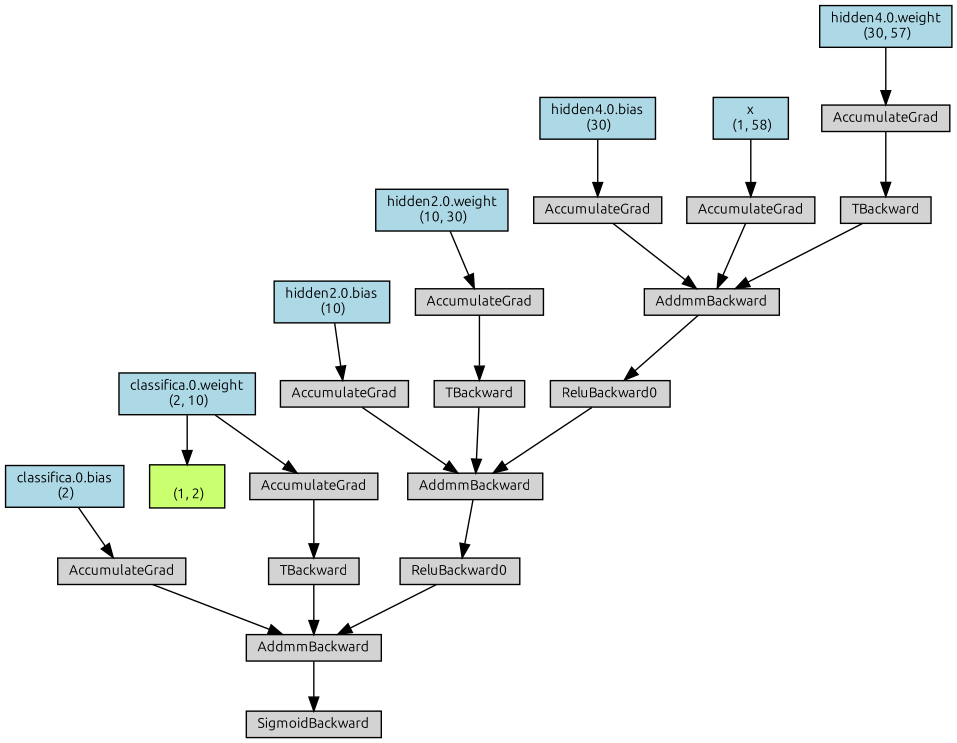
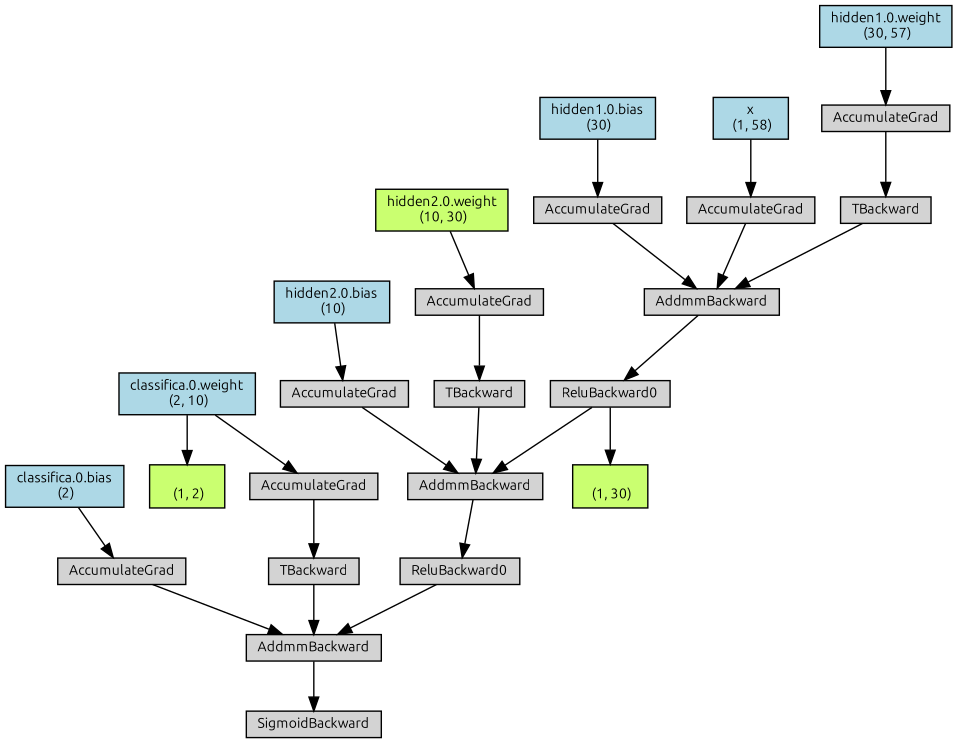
(886, 26) -> (886, 26)
(598, 118) -> (598, 118)
(442, 210) -> (442, 210)
none -> (610, 486)
